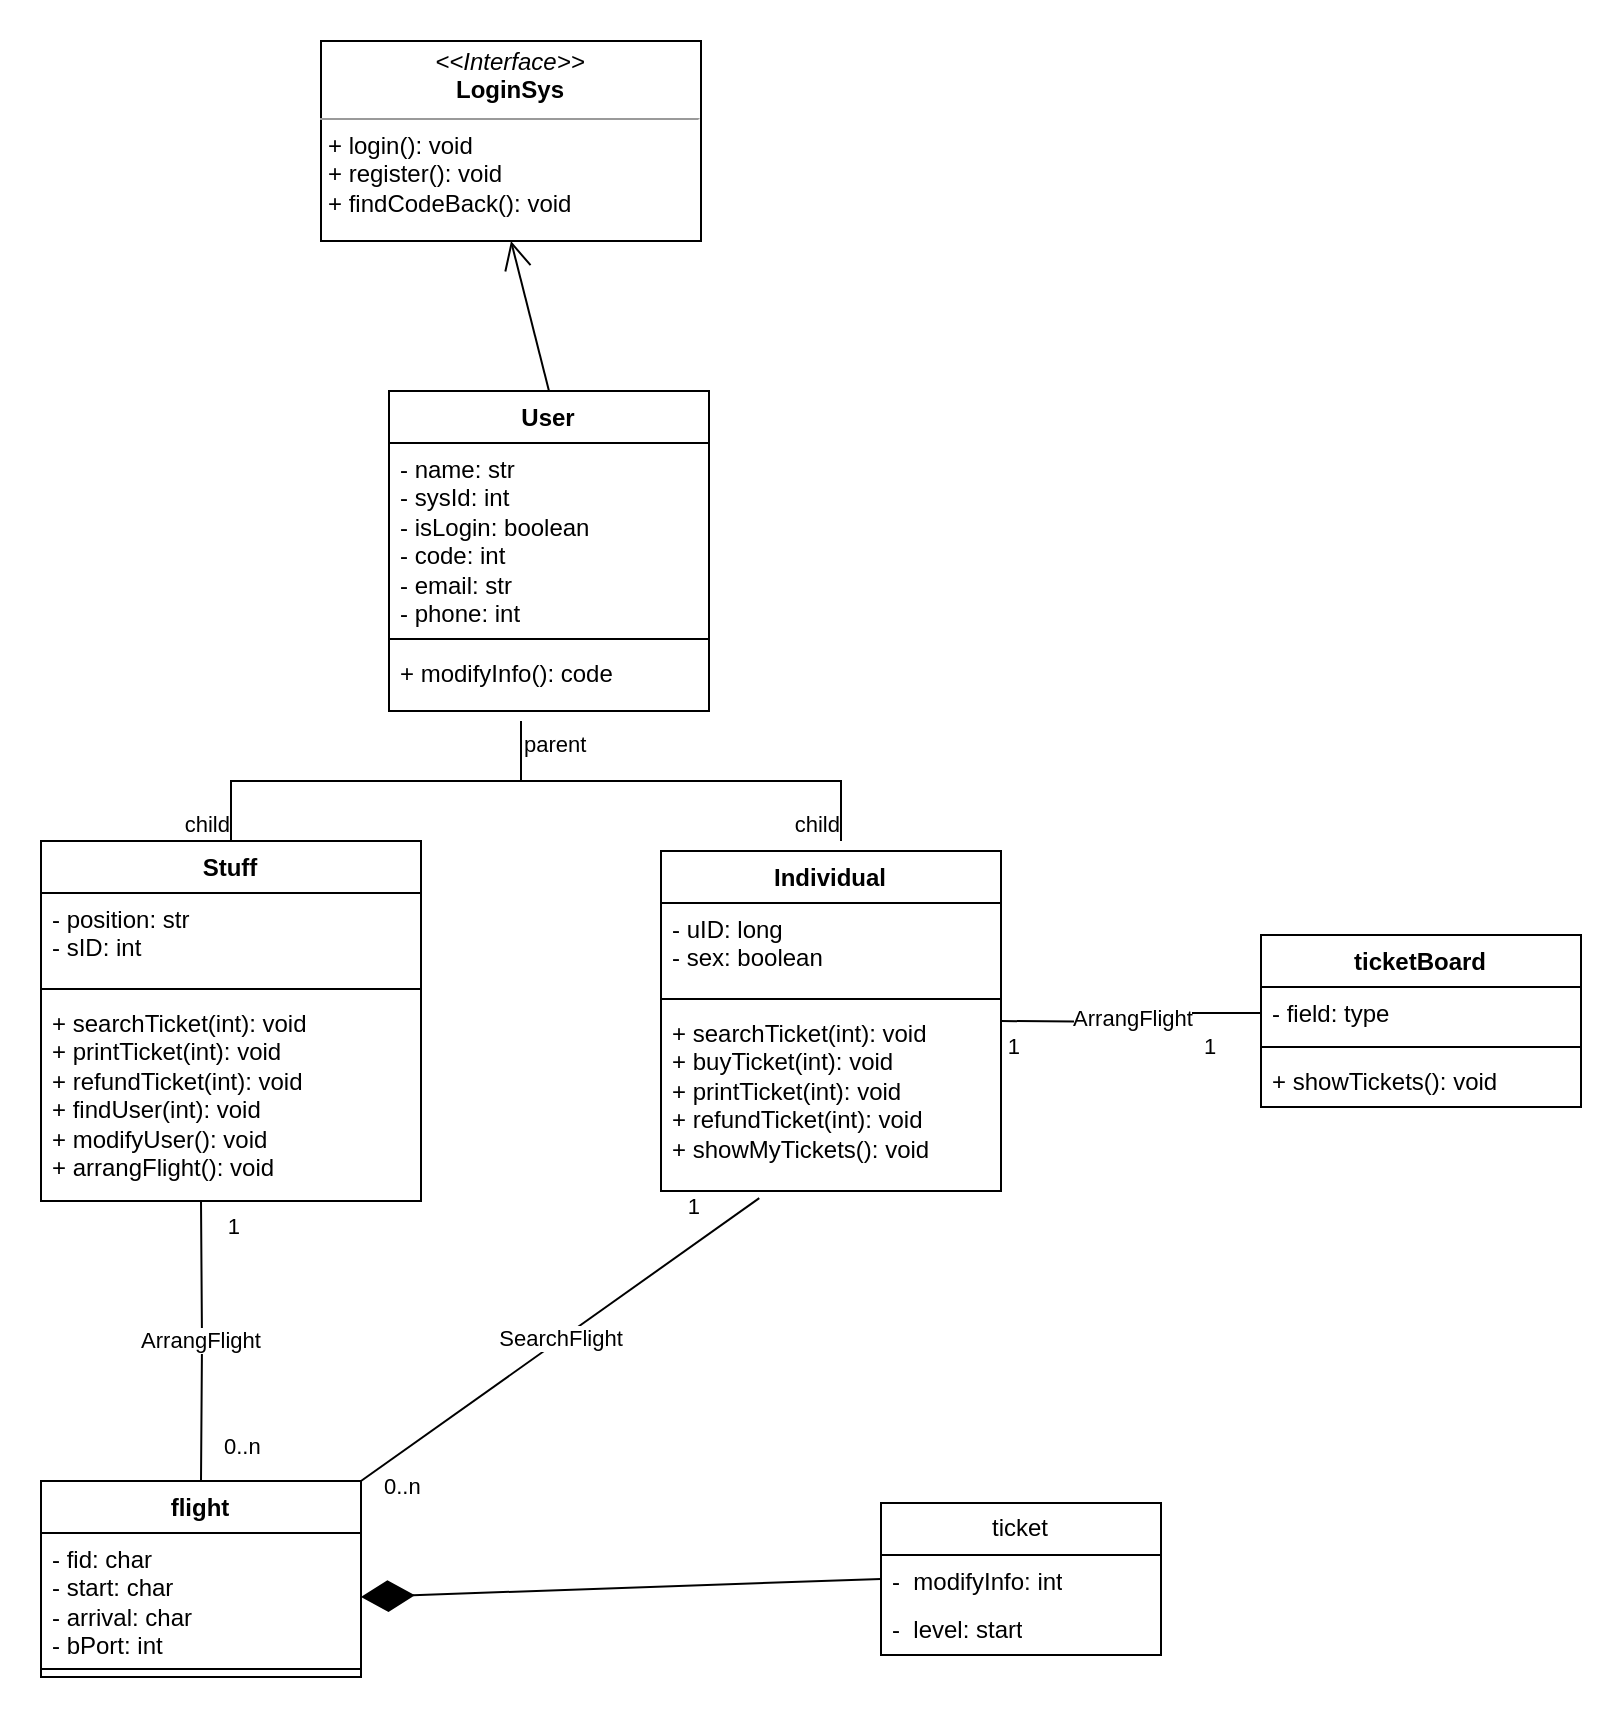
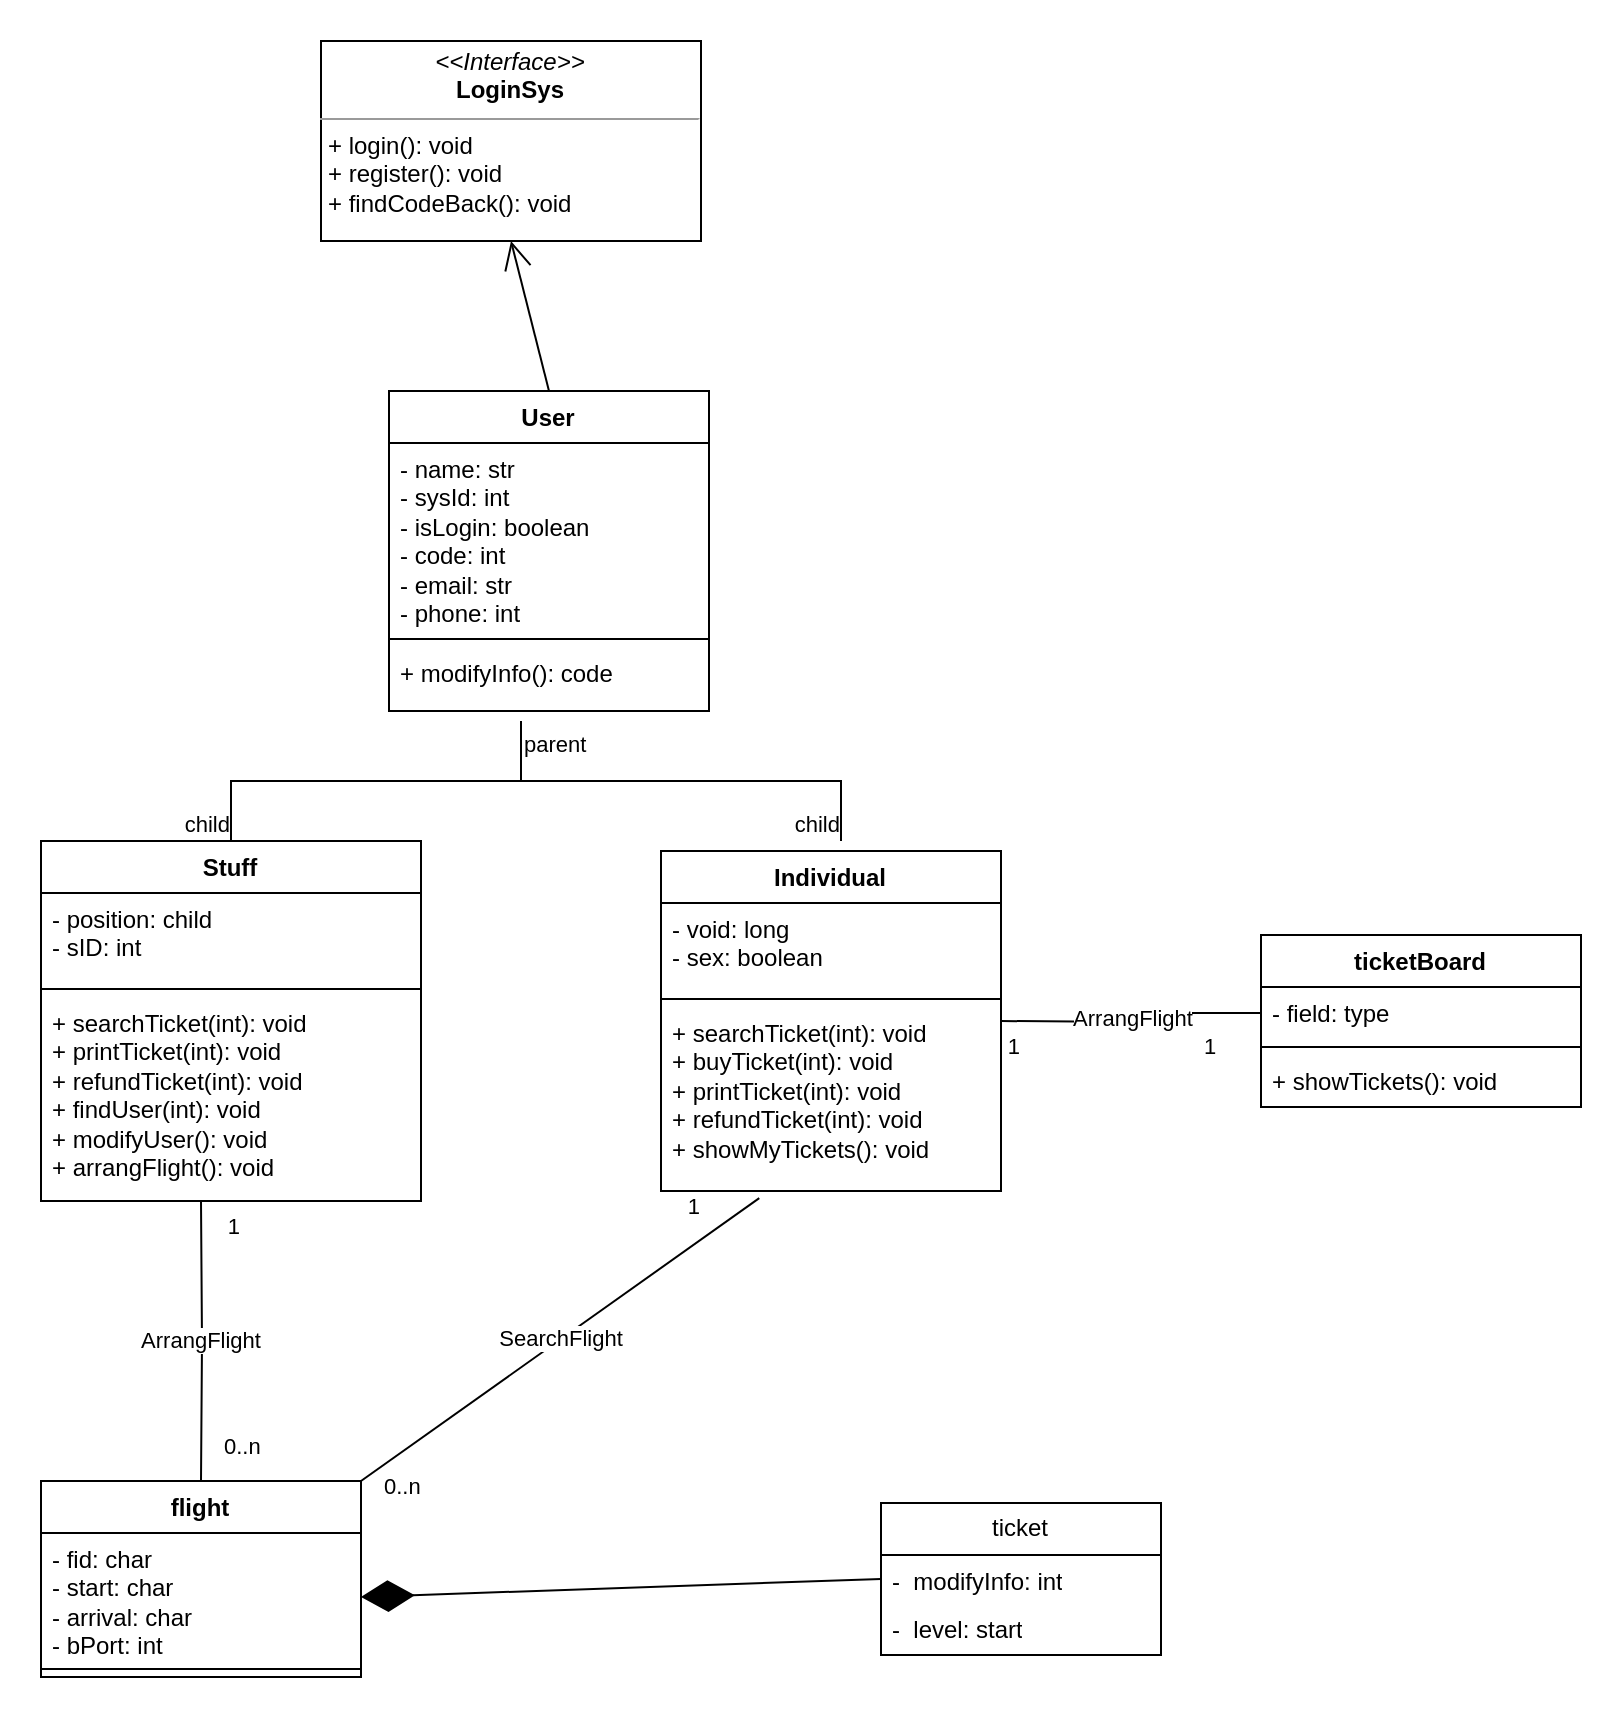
(138, 936) -> (145, 936)
(755, 946) -> (755, 946)
